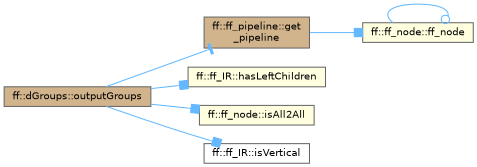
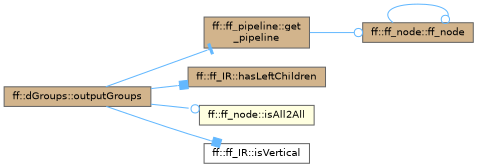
(332, 33) -> (332, 33)
(418, 33) -> (418, 33)
(257, 77) -> (257, 77)
(170, 106) -> (170, 106)
